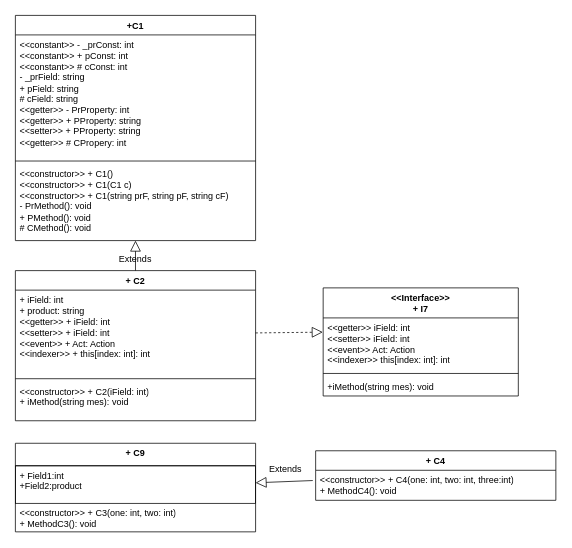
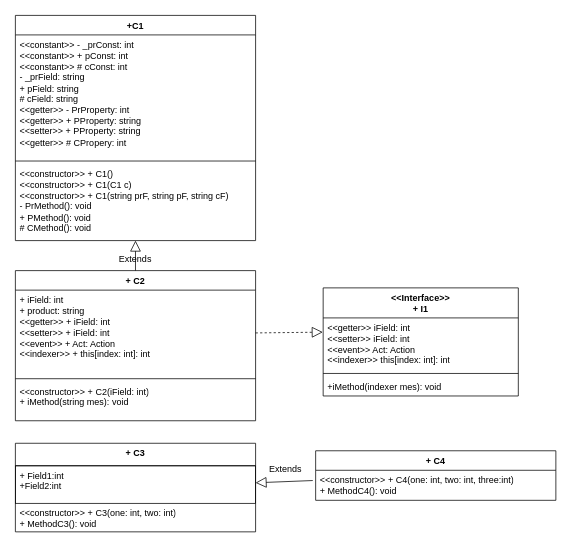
(420, 304) -> (420, 304)
(386, 387) -> (388, 387)
(135, 454) -> (135, 454)
(54, 481) -> (44, 481)
